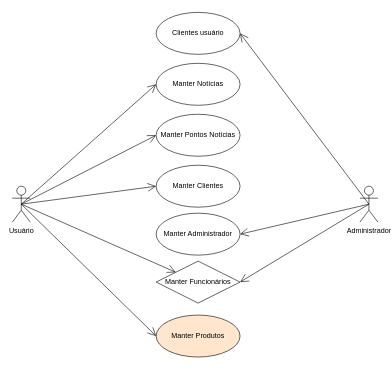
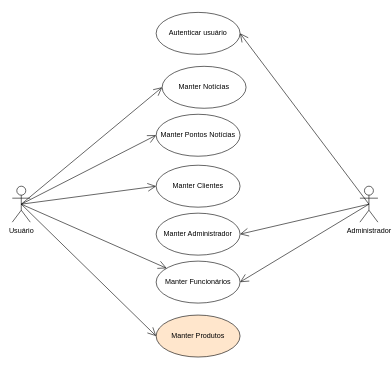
(198, 33) -> (198, 33)
(198, 84) -> (204, 87)
(198, 282) -> (198, 282)
